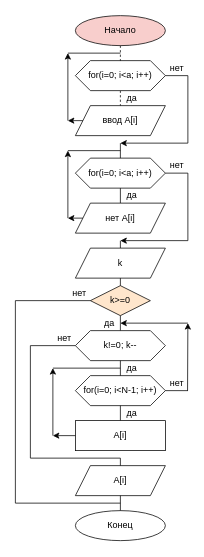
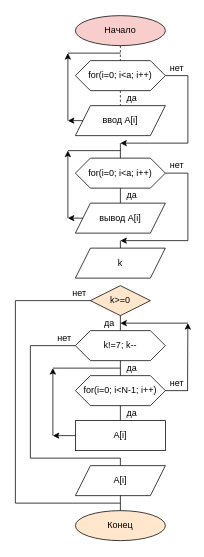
(120, 218) -> (120, 218)
(120, 281) -> none
(120, 345) -> (120, 345)
(120, 525) -> (120, 525)
